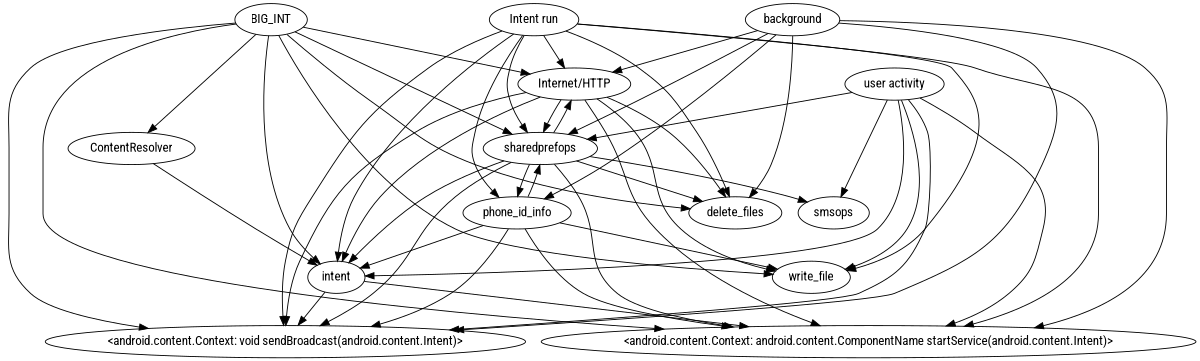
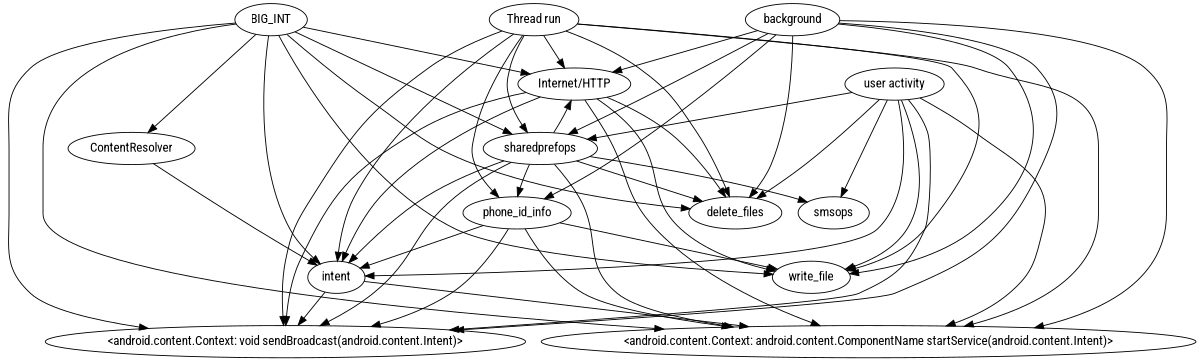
(534, 20) -> (534, 20)
(554, 112) -> none
none -> (1033, 129)
none -> (824, 149)
(532, 188) -> none
